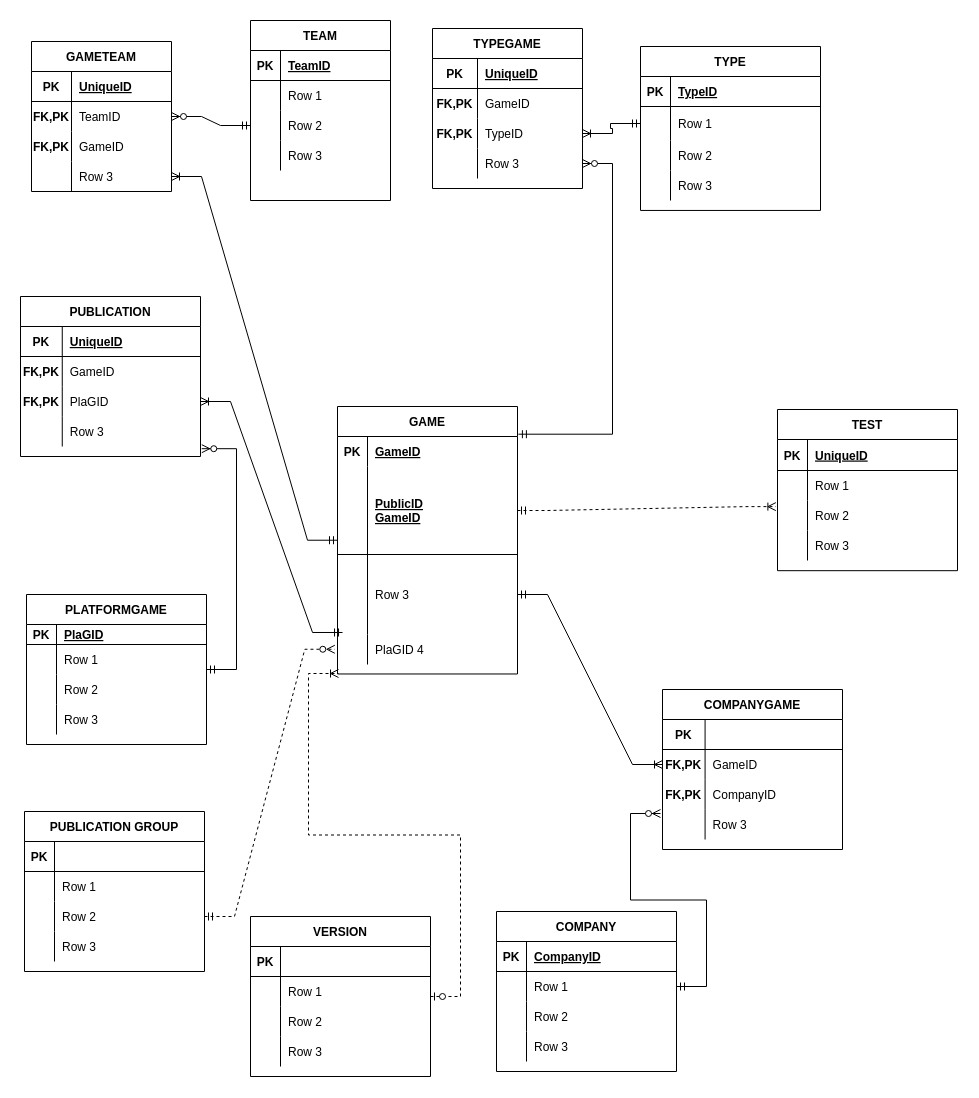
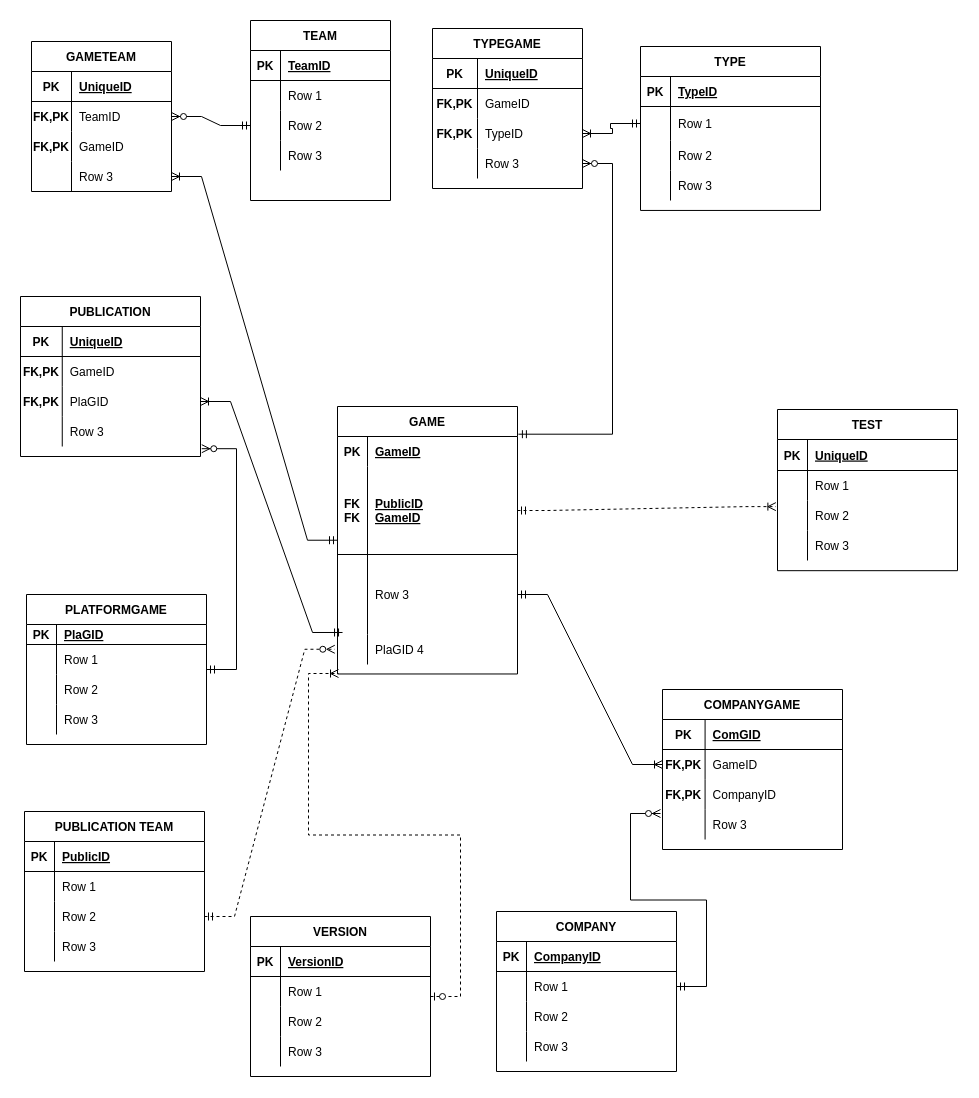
none -> (353, 511)
none -> (774, 735)
(114, 827) -> (114, 827)
none -> (130, 857)
none -> (356, 962)
